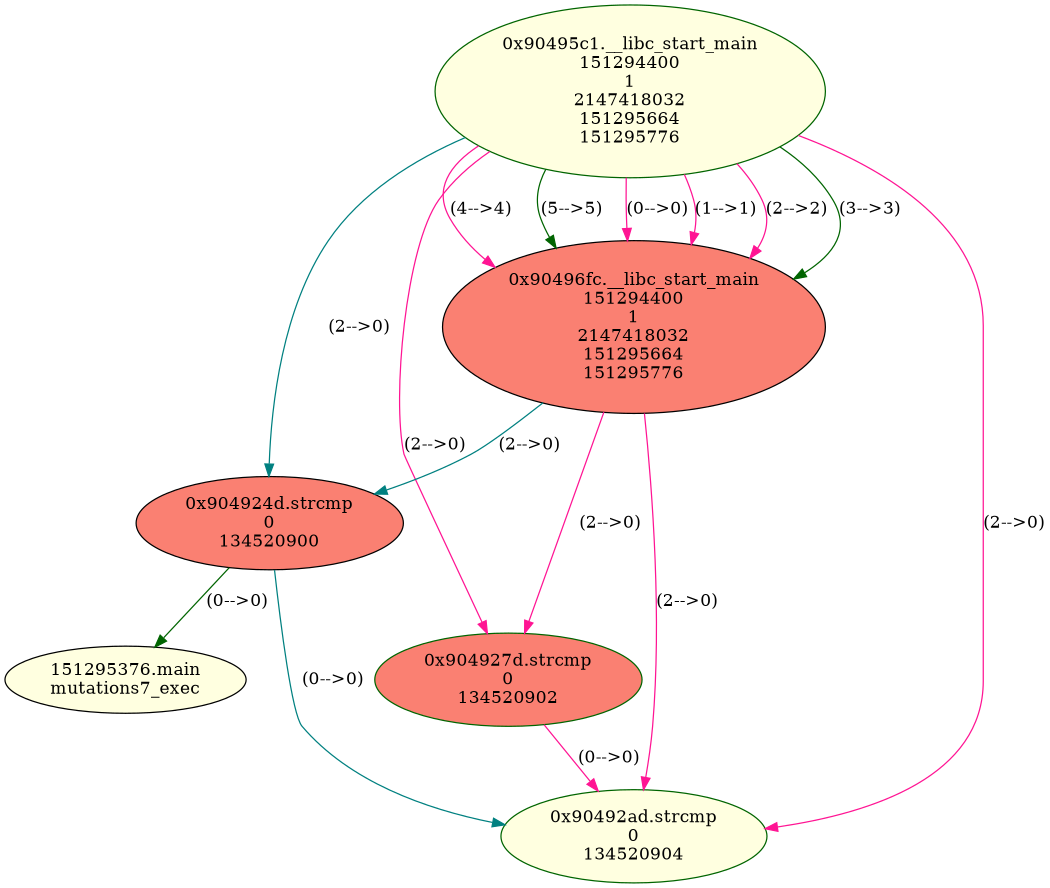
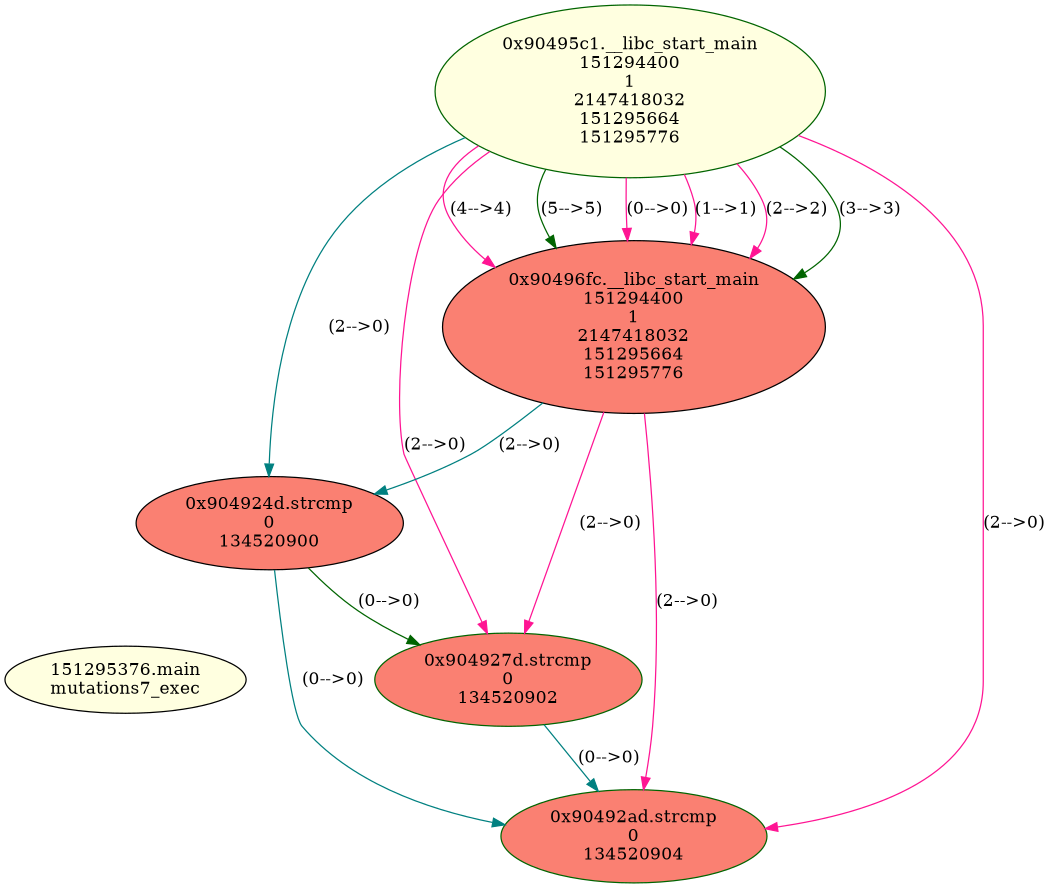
(196, 603) -> (355, 609)
(567, 753) -> (567, 753)
(634, 836) -> (634, 836)
